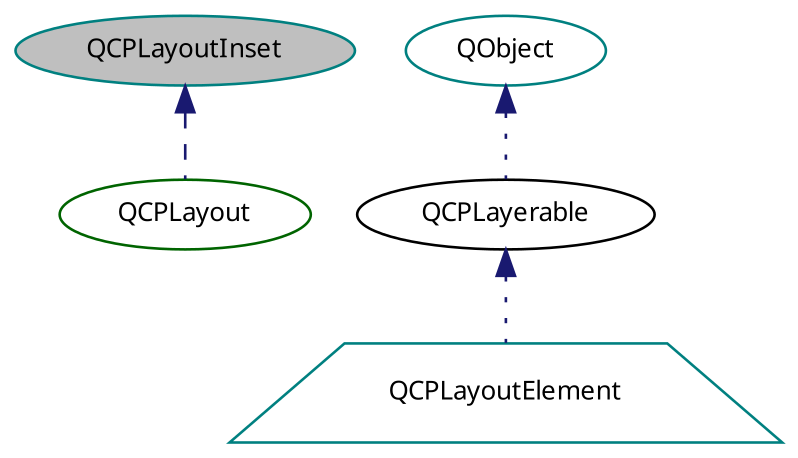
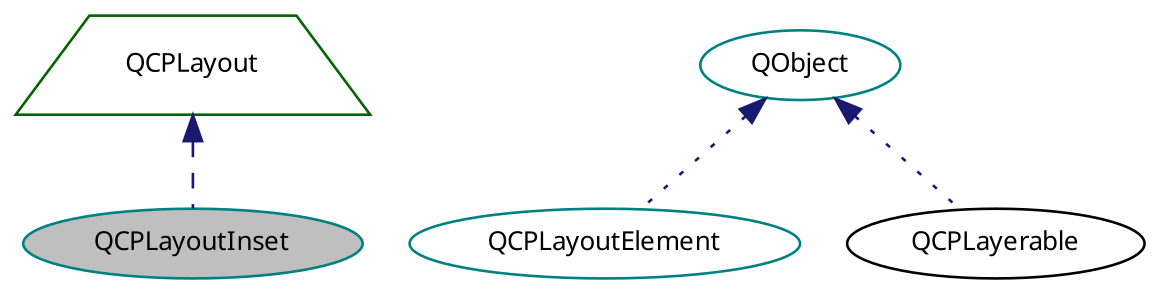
(185, 146) -> (193, 175)
(185, 215) -> (193, 65)
(506, 310) -> (693, 163)
(506, 393) -> (605, 244)
